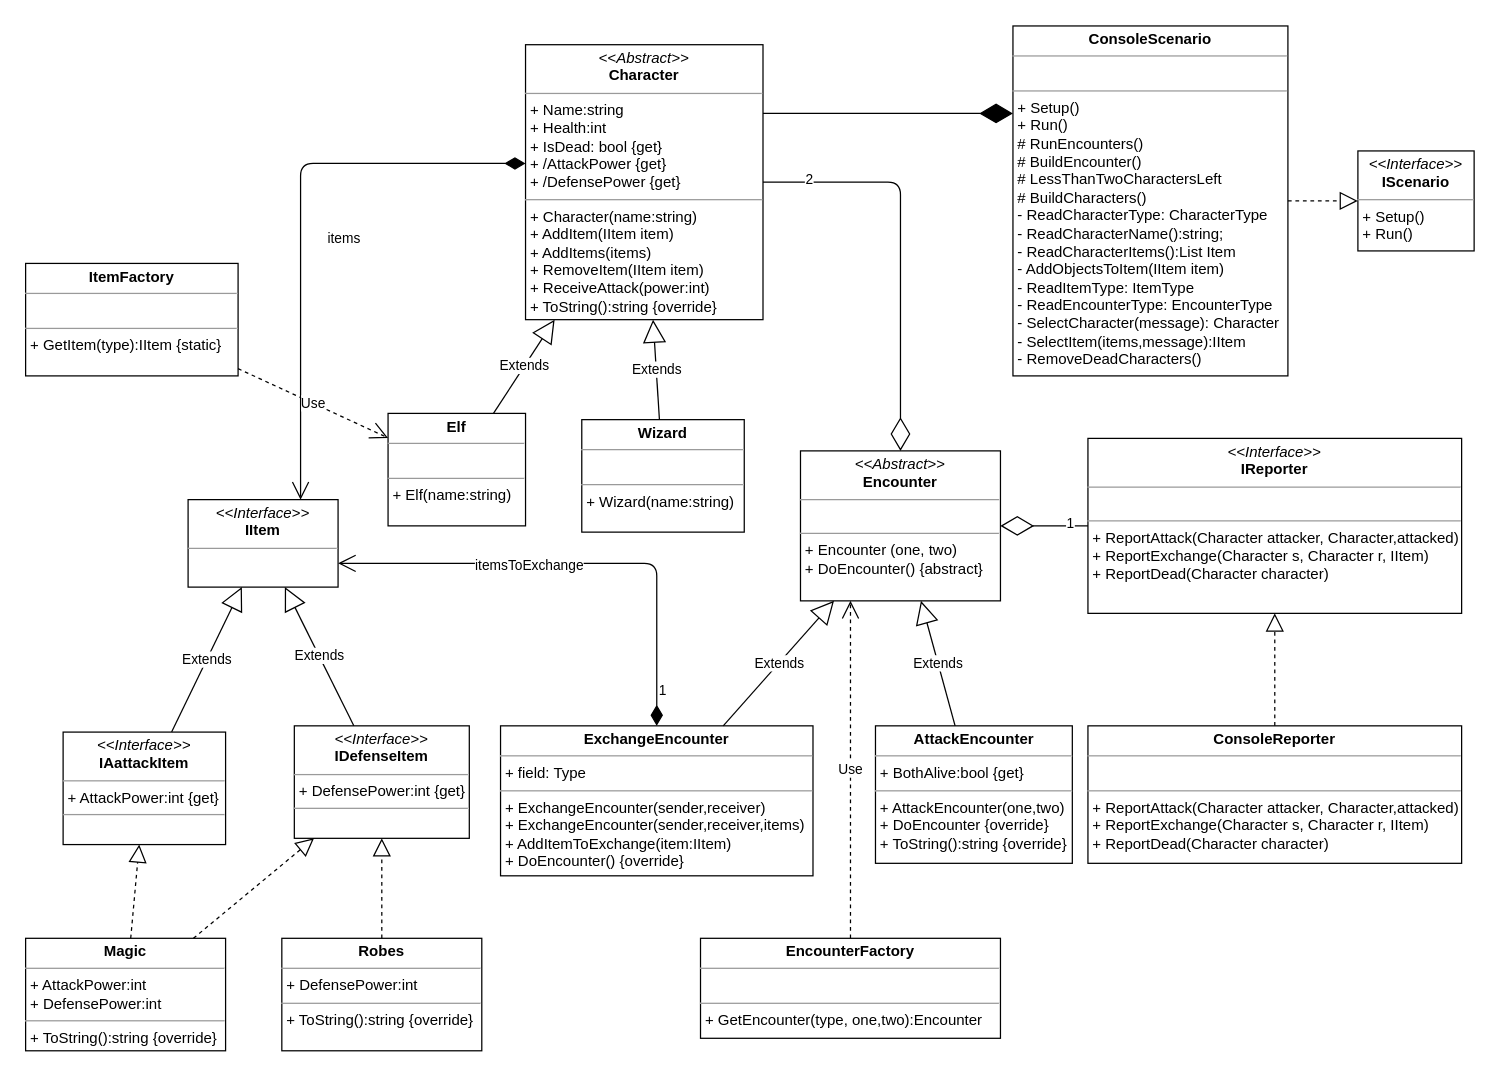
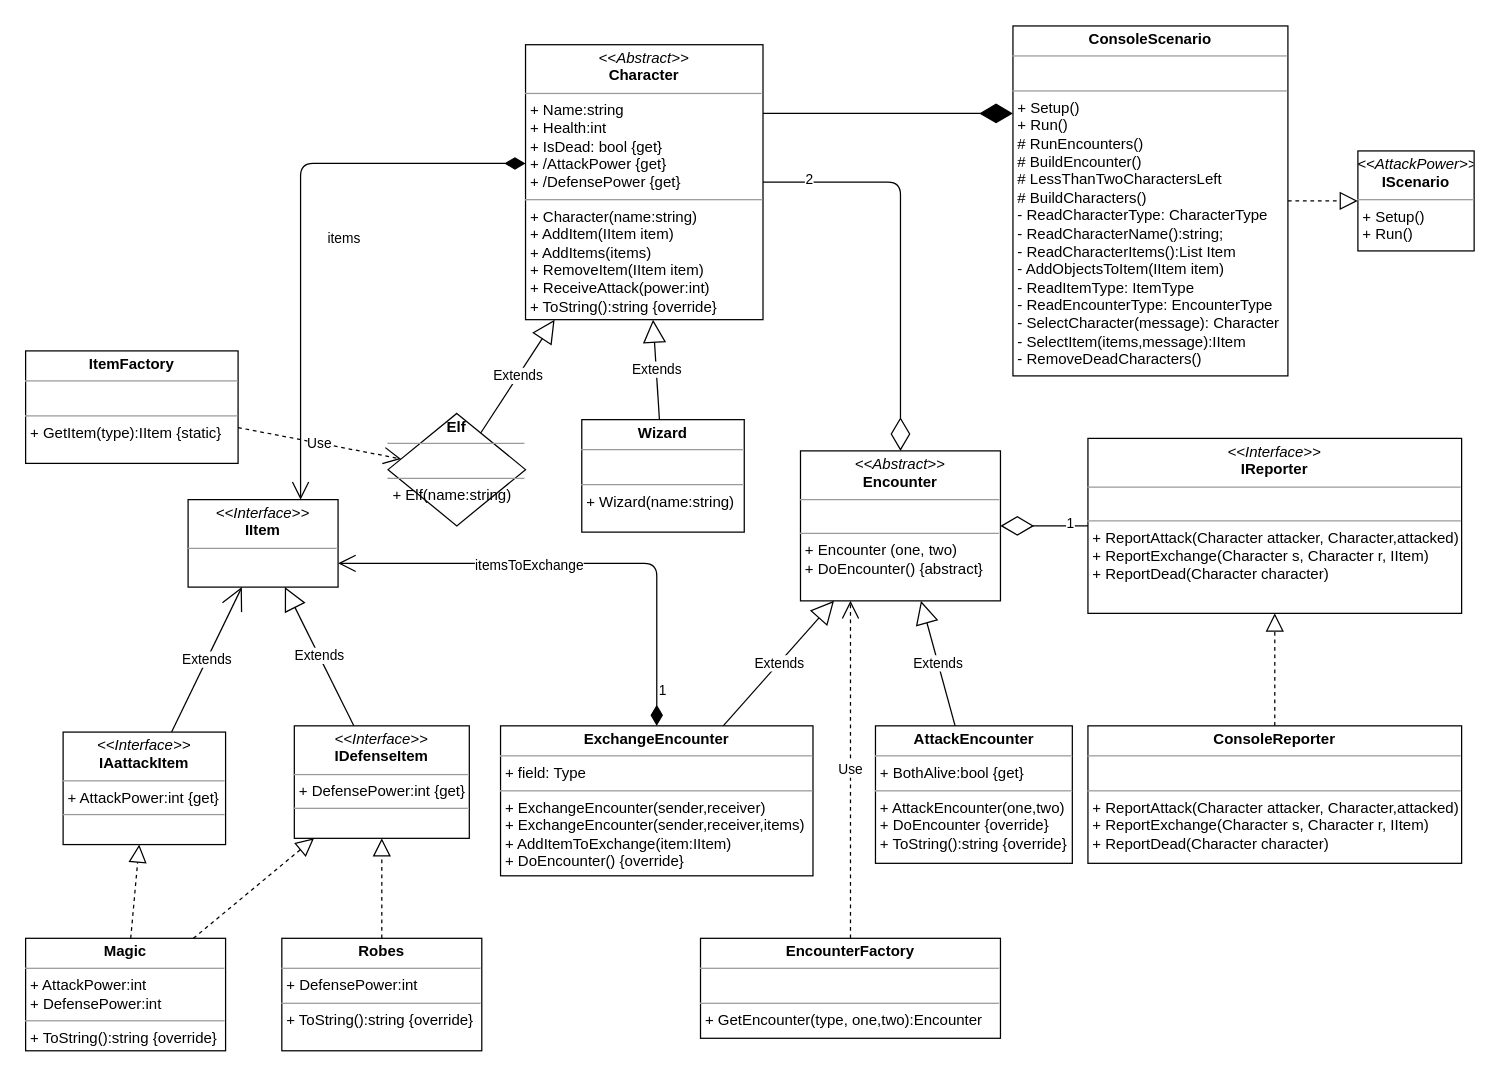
(1413, 187) -> (1421, 187)
(132, 319) -> (132, 407)
(457, 469) -> (457, 469)
(231, 609) -> (235, 600)
